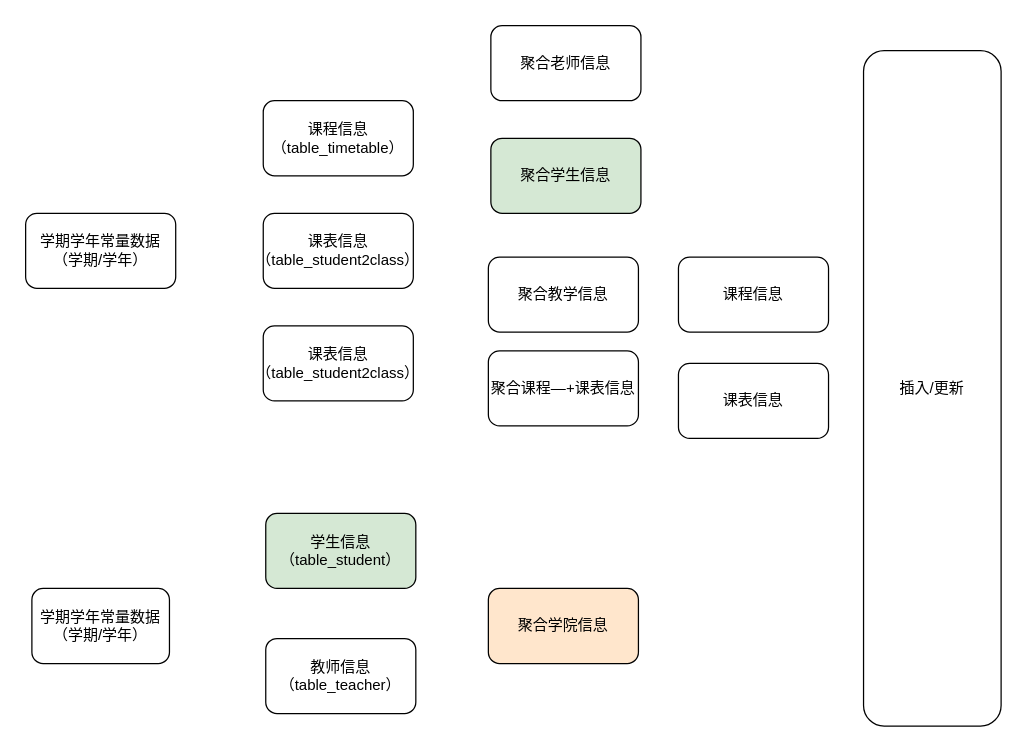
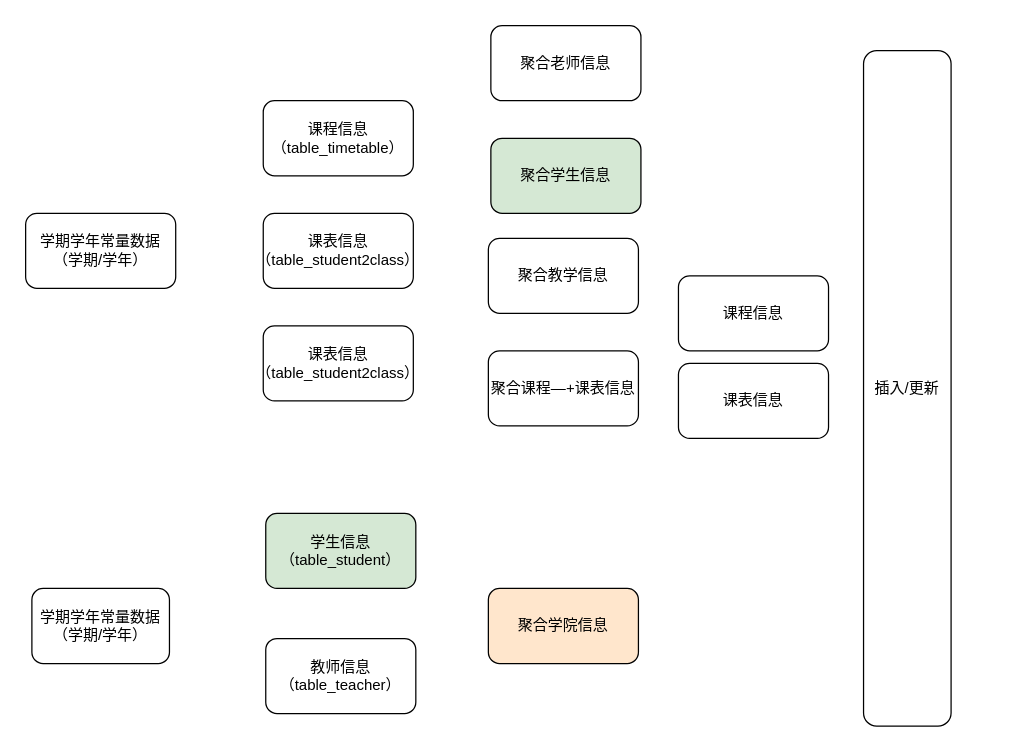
(563, 294) -> (563, 276)
(753, 294) -> (753, 313)
(932, 388) -> (907, 388)
